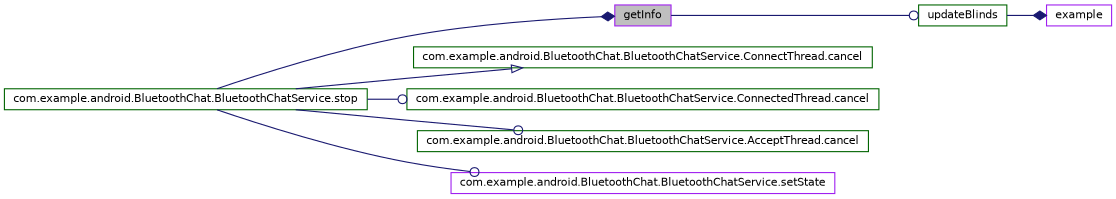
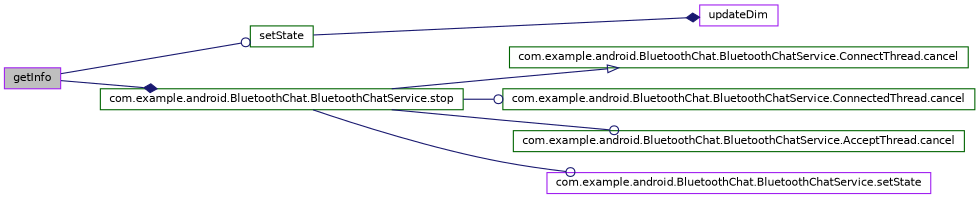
(963, 15) -> (282, 36)
(1079, 15) -> (739, 15)
(406, 37) -> (102, 84)
